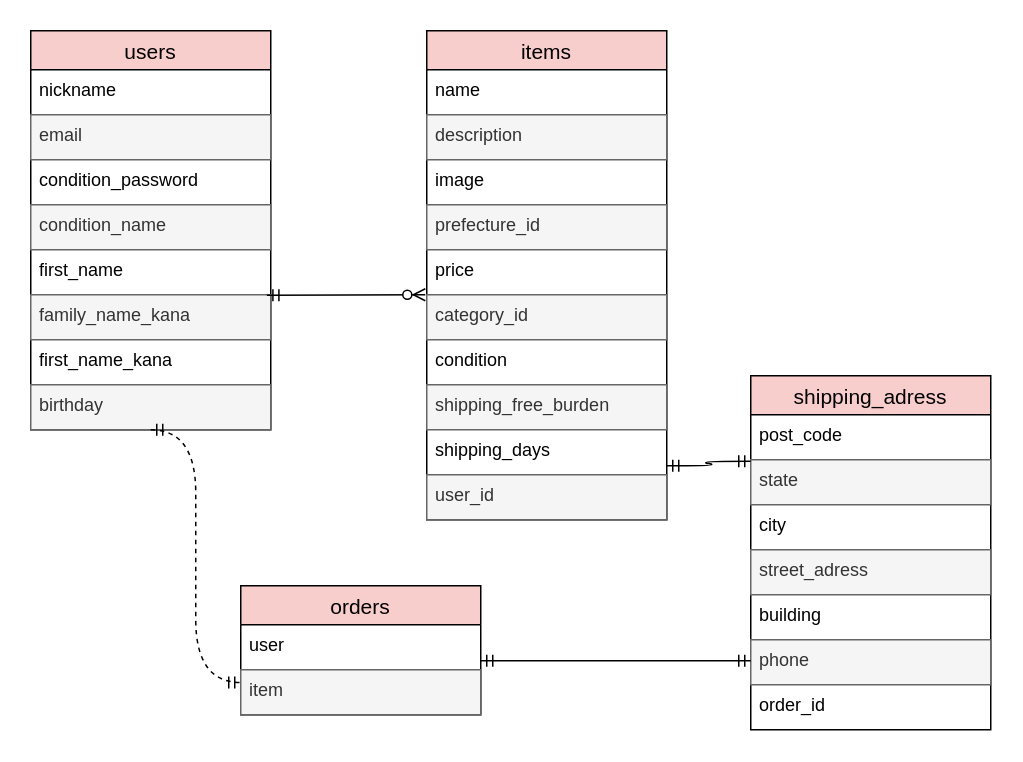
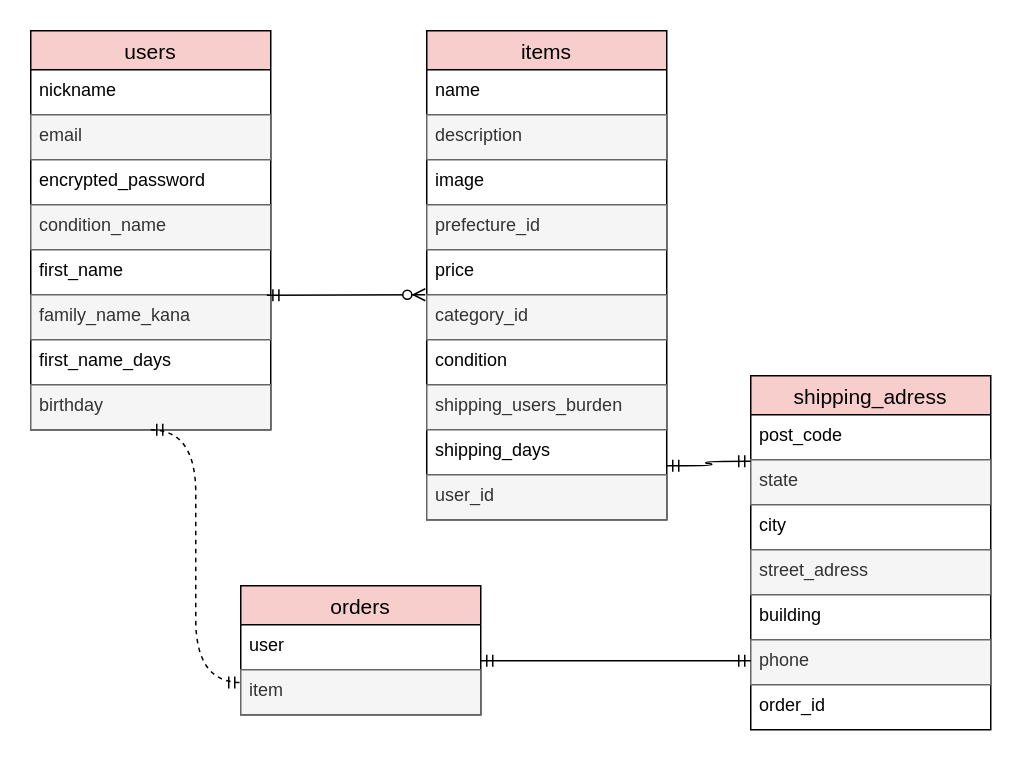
(125, 180) -> (130, 180)
(112, 360) -> (112, 360)
(531, 405) -> (536, 405)
